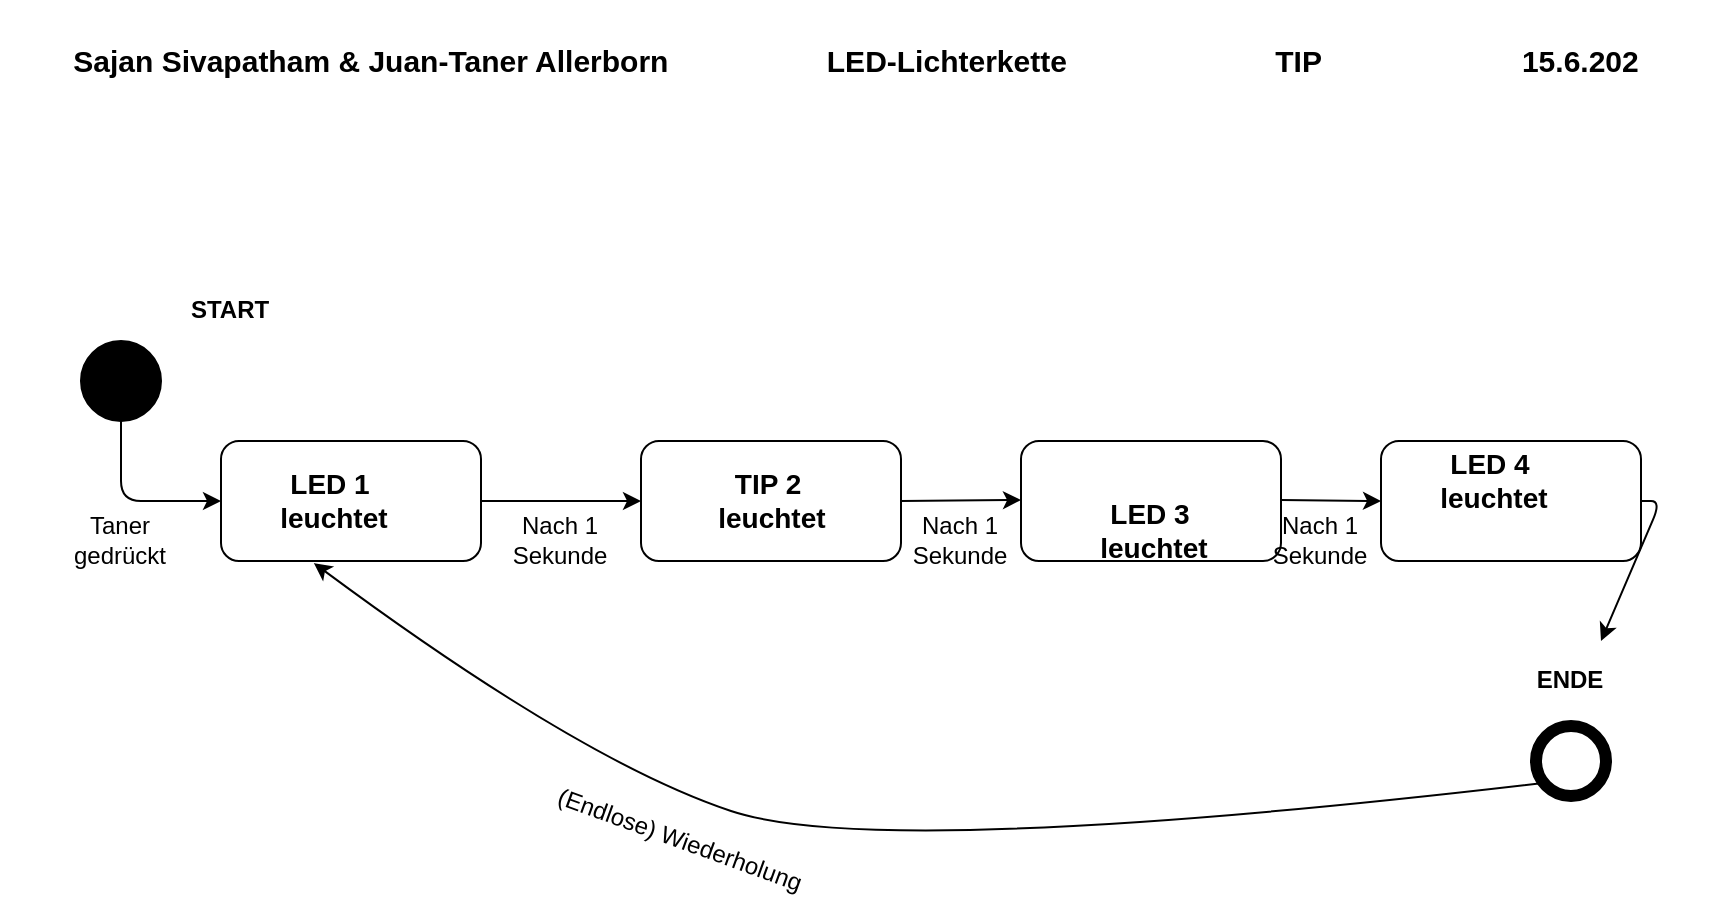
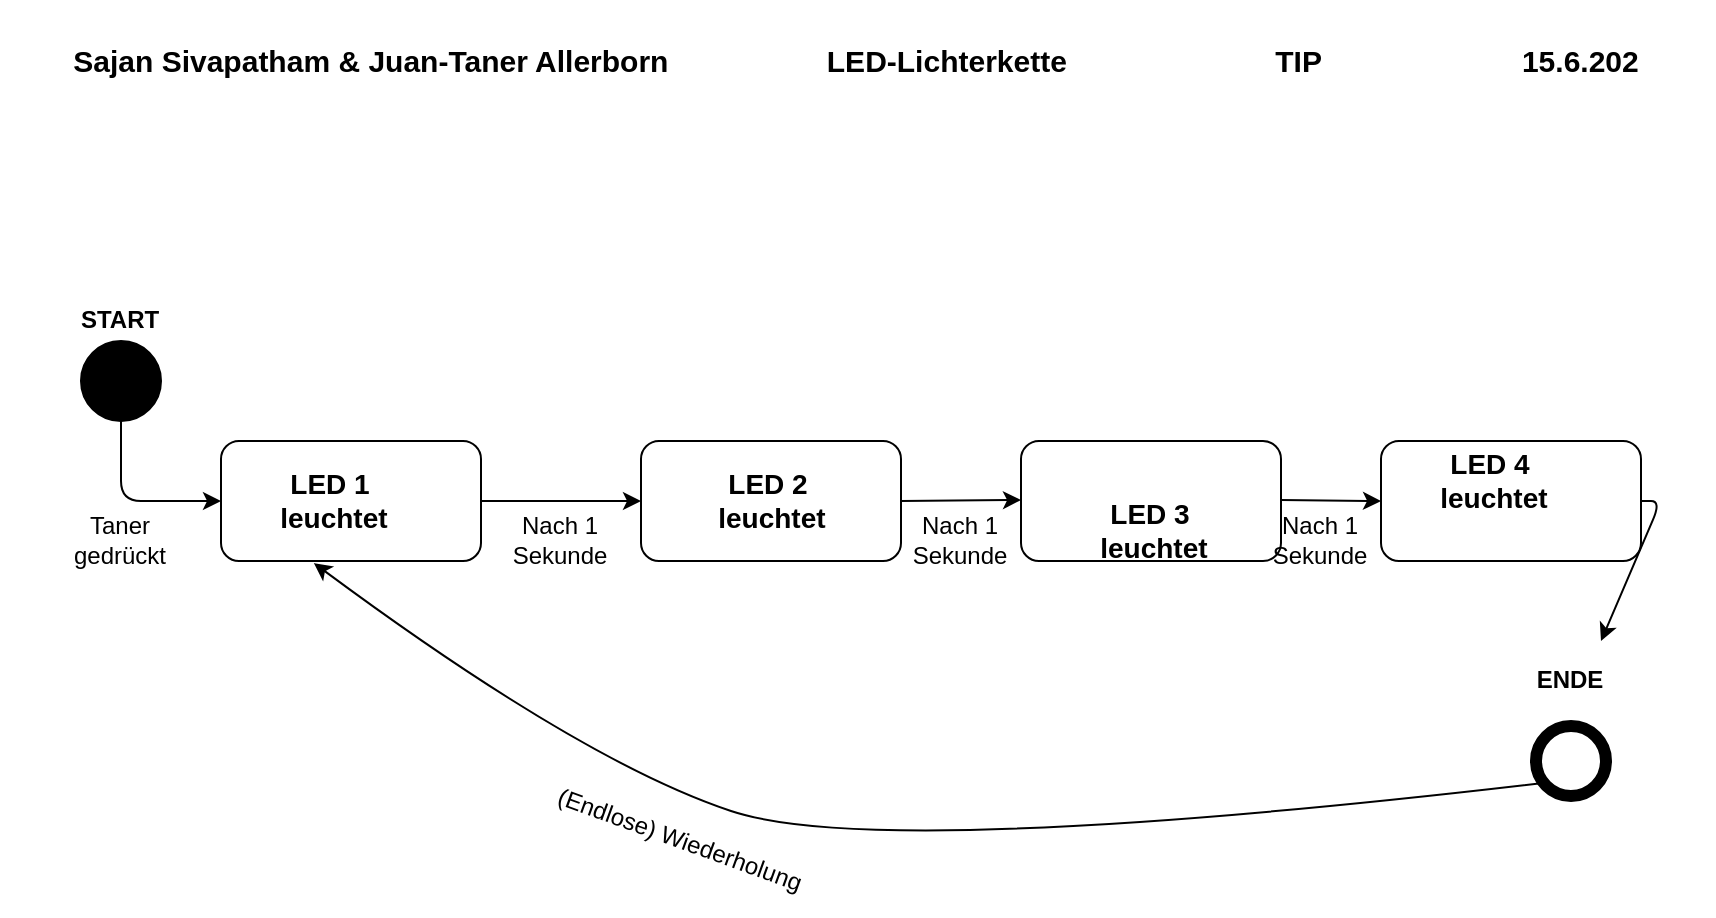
(231, 311) -> (121, 321)
(769, 501) -> (769, 501)
